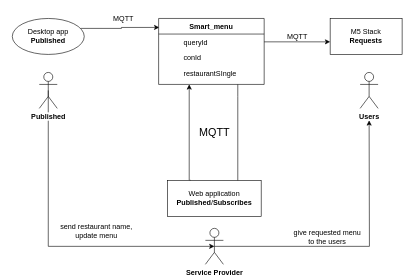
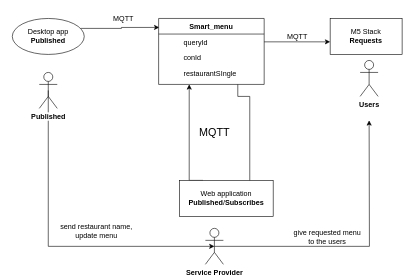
(369, 90) -> (369, 78)
(215, 198) -> (227, 198)
